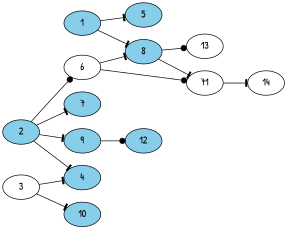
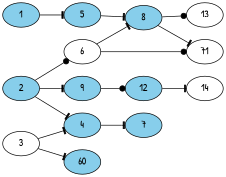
(111, 37) -> (111, 16)
(234, 83) -> (173, 88)
(50, 119) -> (111, 125)
(82, 214) -> (82, 162)
